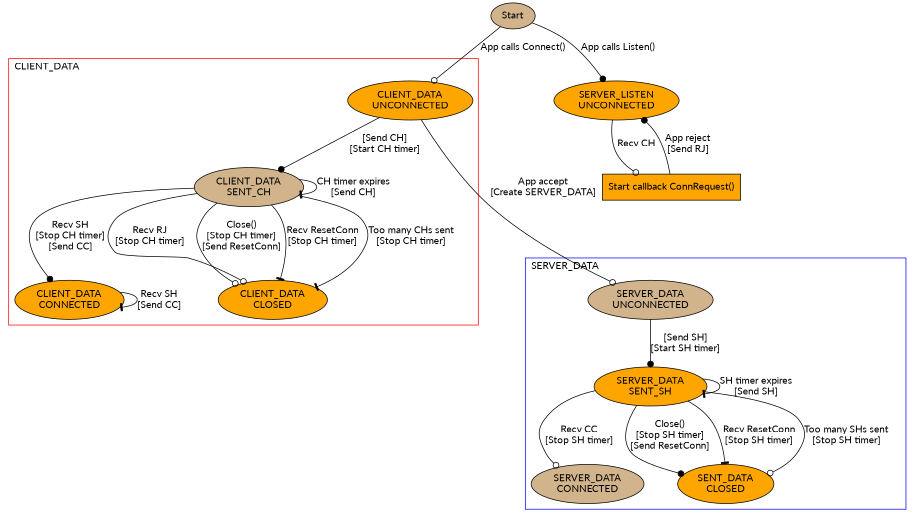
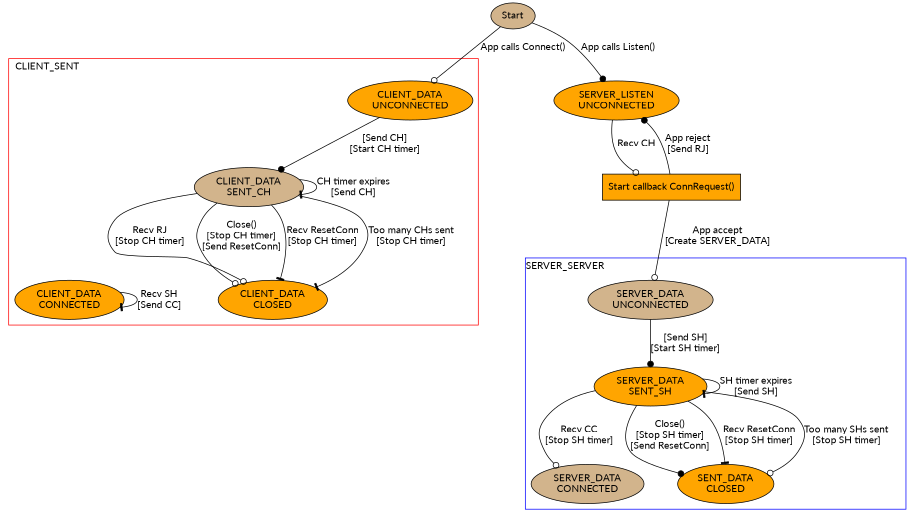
(47, 67) -> (47, 67)
(81, 200) -> none
(502, 216) -> (662, 237)
(565, 266) -> (565, 266)
